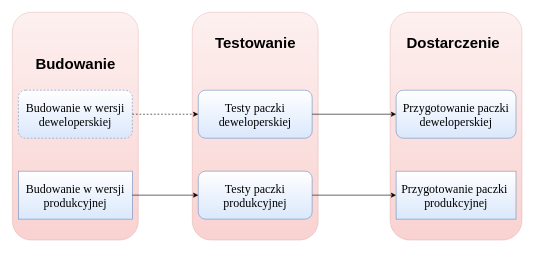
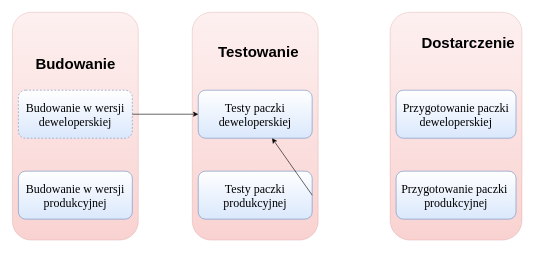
(255, 42) -> (258, 51)
(453, 42) -> (468, 42)
(163, 114) -> (163, 114)
(390, 114) -> none
(75, 195) -> (75, 195)
(192, 195) -> none
(390, 195) -> (292, 167)
(456, 195) -> (456, 195)
